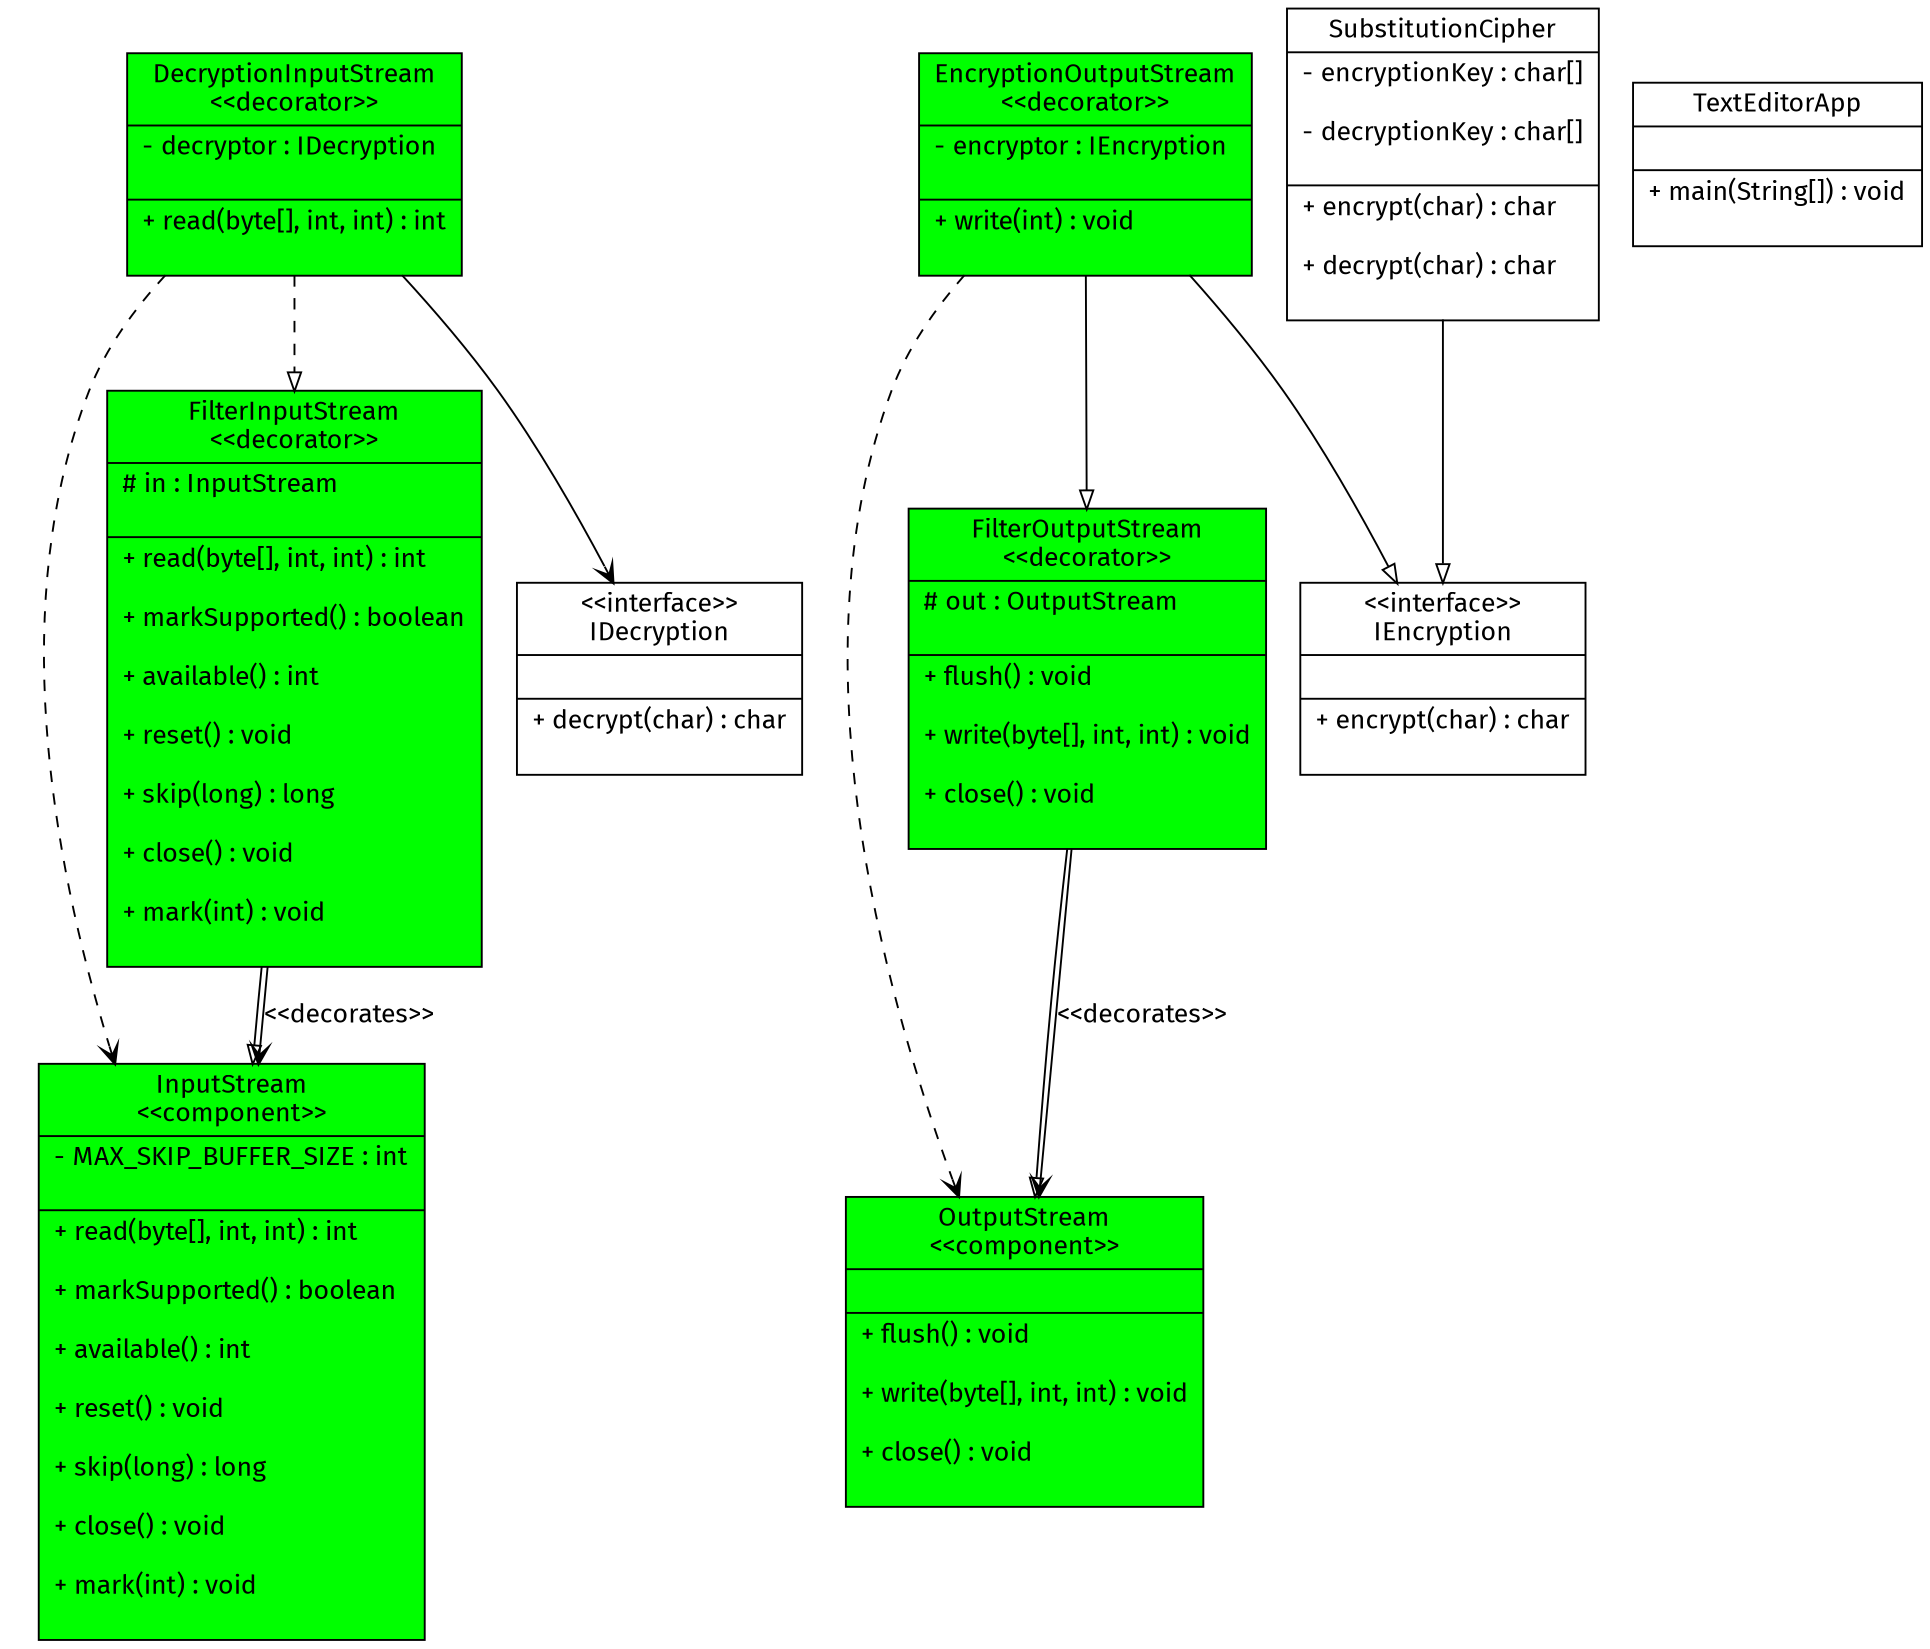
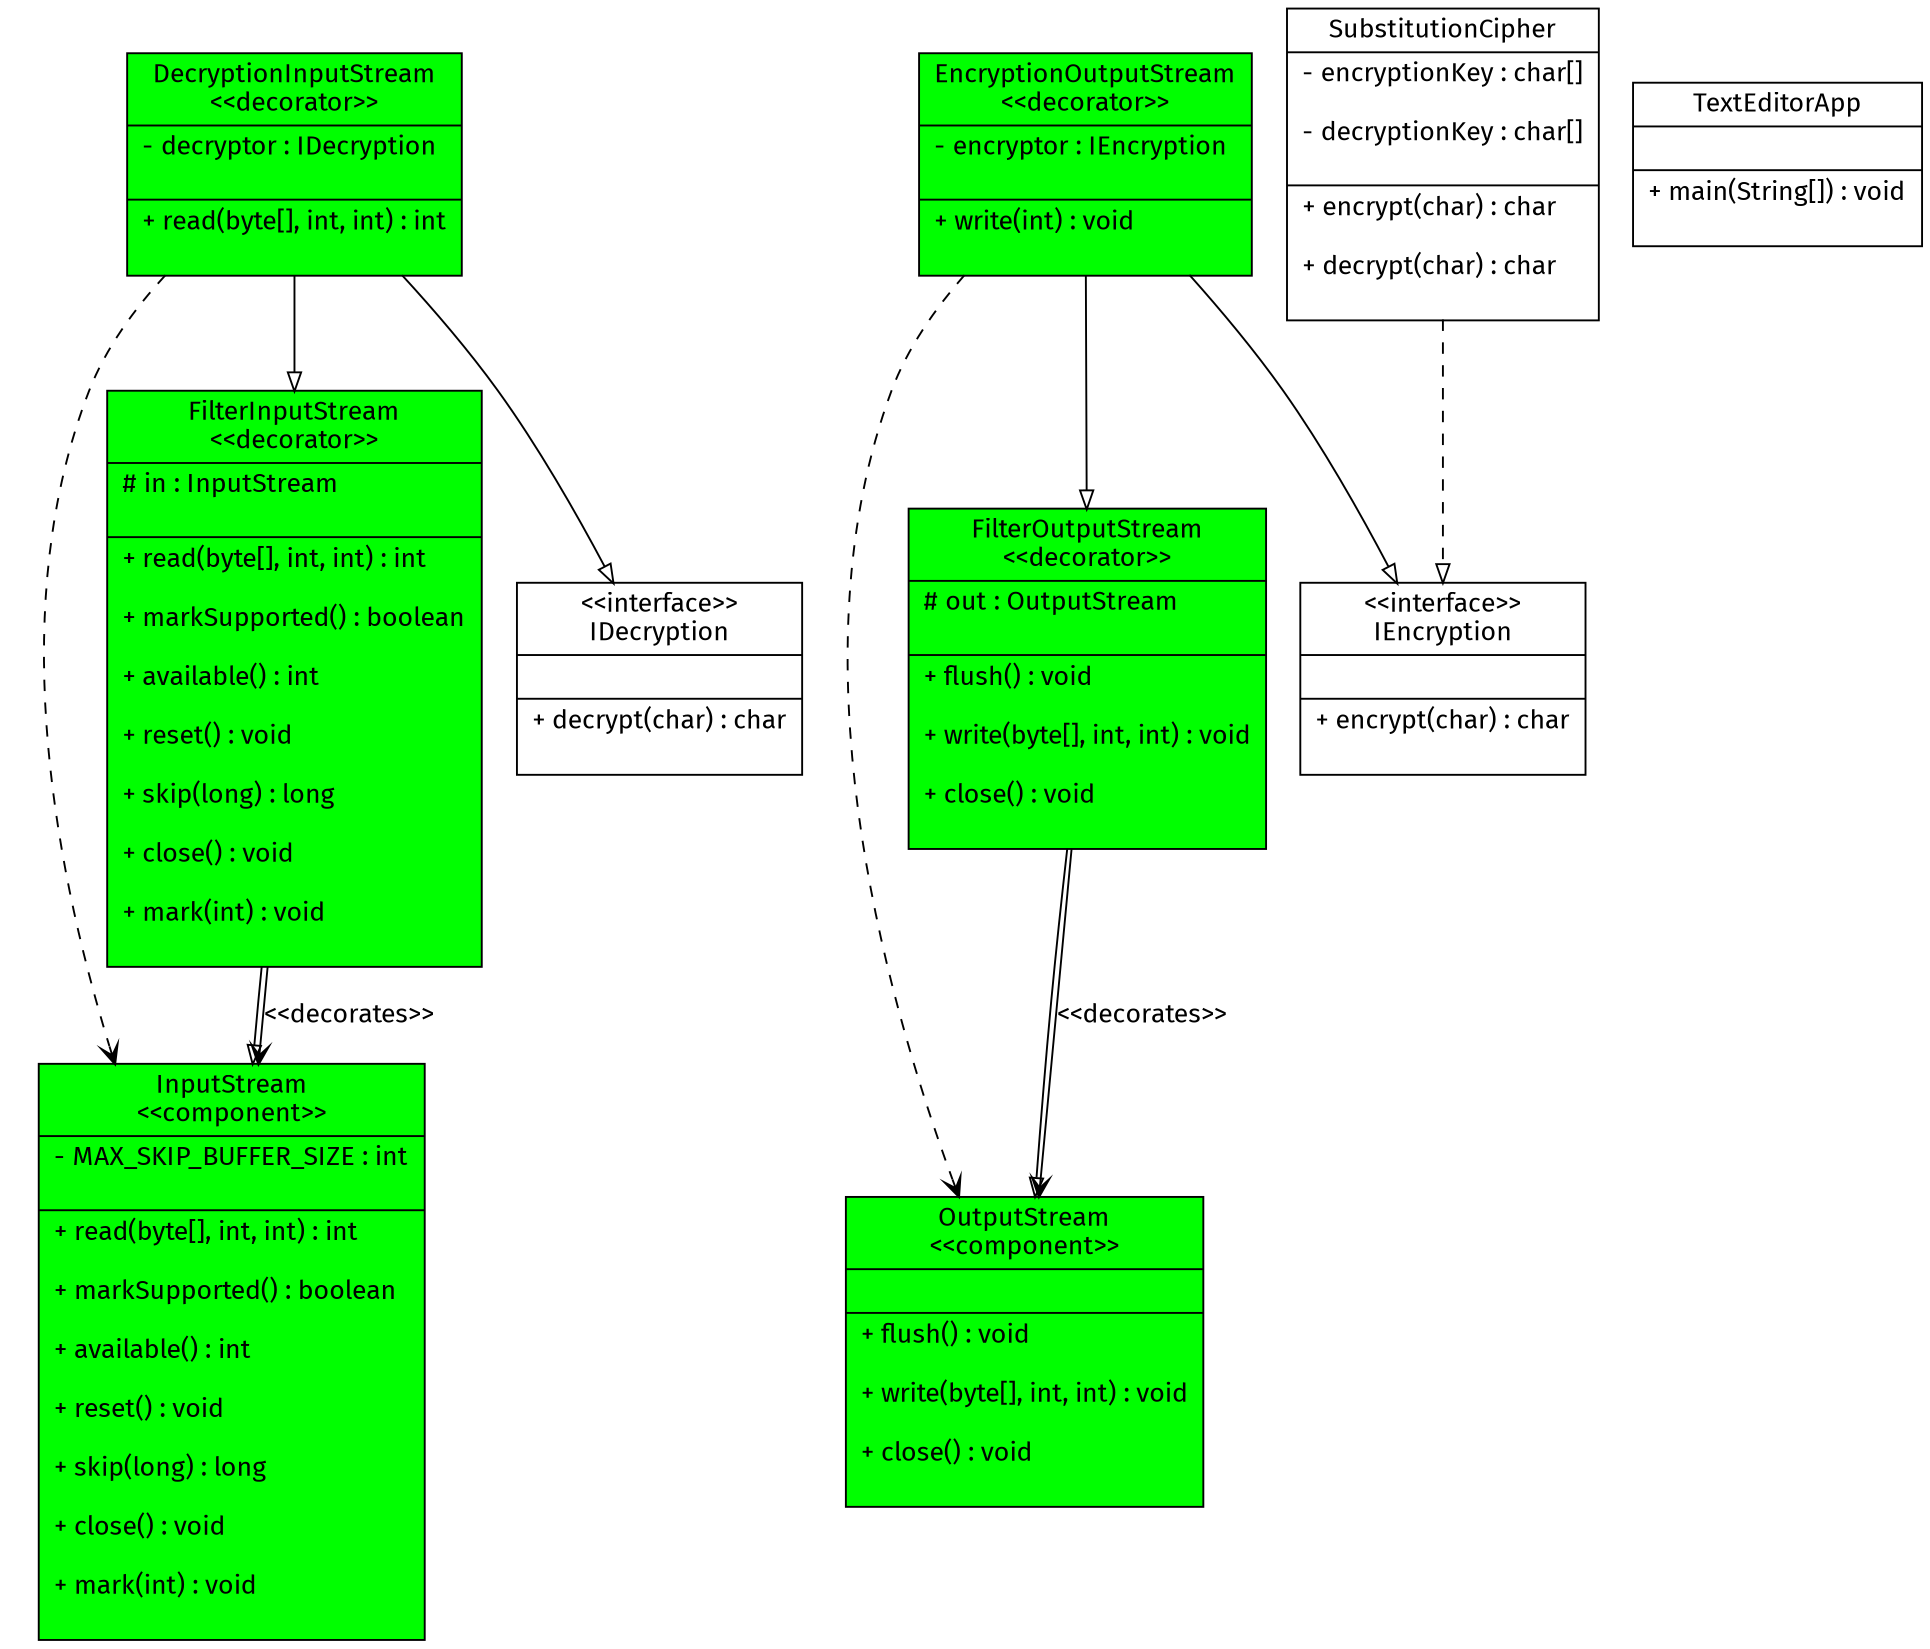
(294, 324) -> (294, 324)
(514, 413) -> (514, 413)
(1443, 442) -> (1443, 442)
